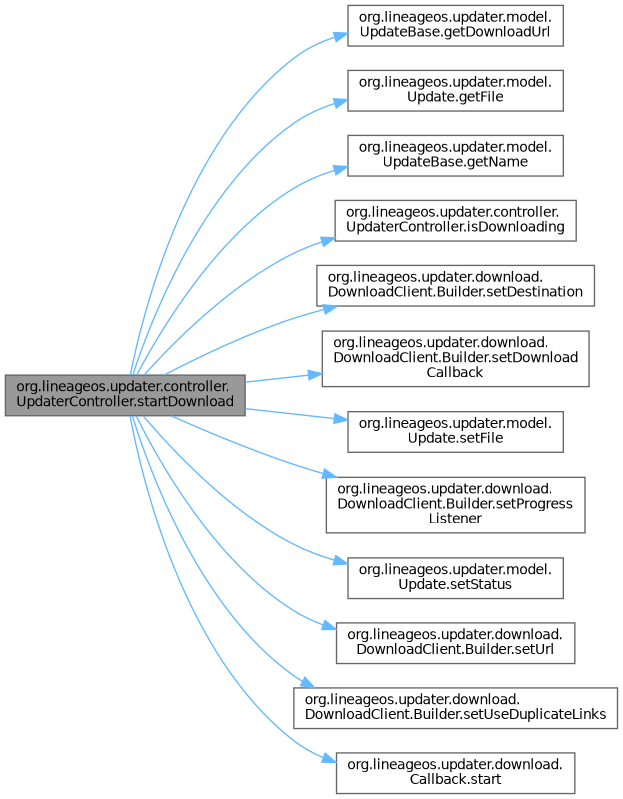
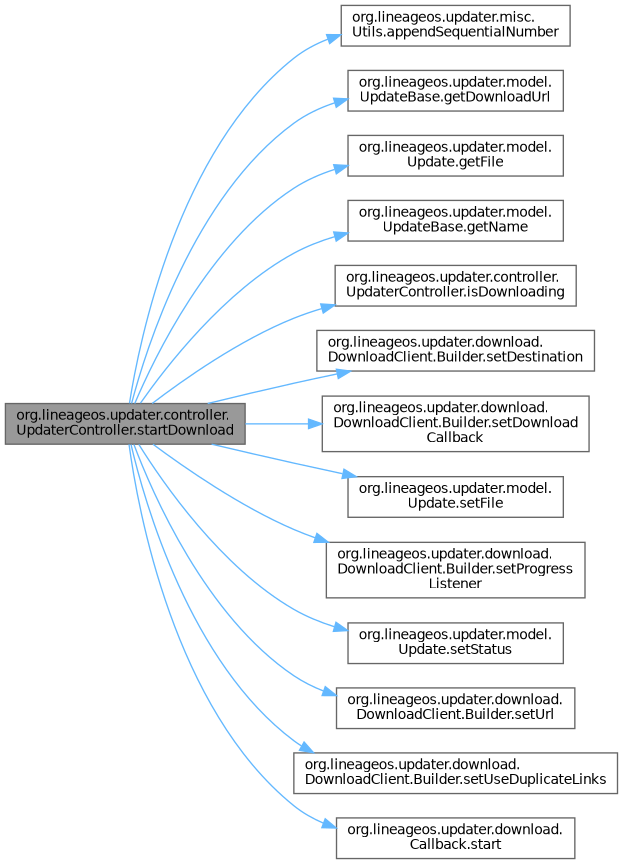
none -> (456, 26)
